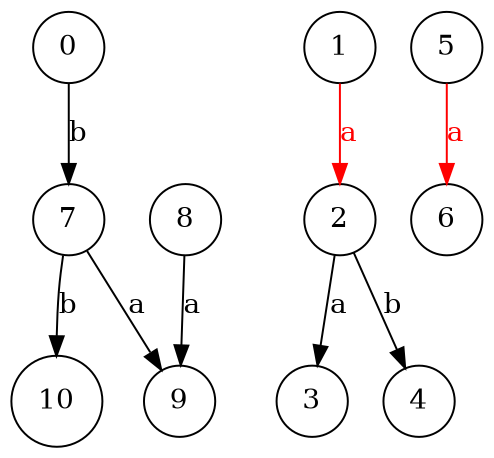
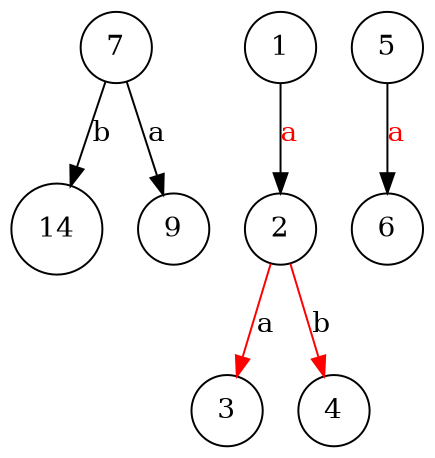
(69, 48) -> none
(340, 124) -> (281, 128)
(447, 124) -> (387, 128)
(186, 220) -> none
(328, 300) -> (257, 310)
(375, 301) -> (304, 310)
(57, 401) -> (57, 229)
